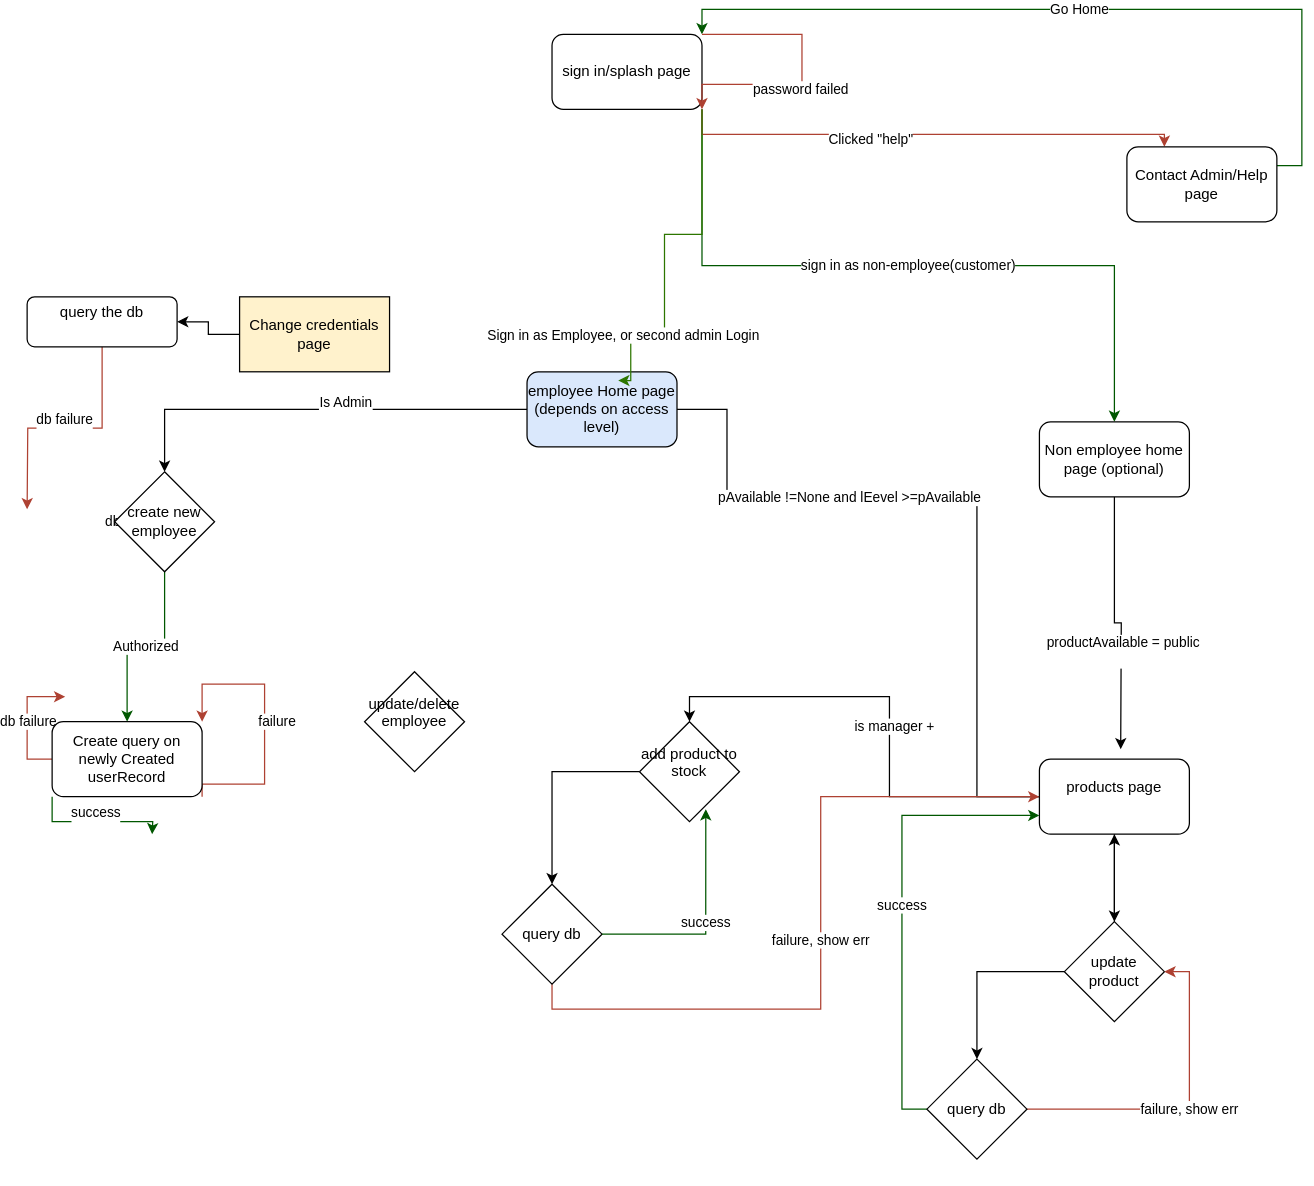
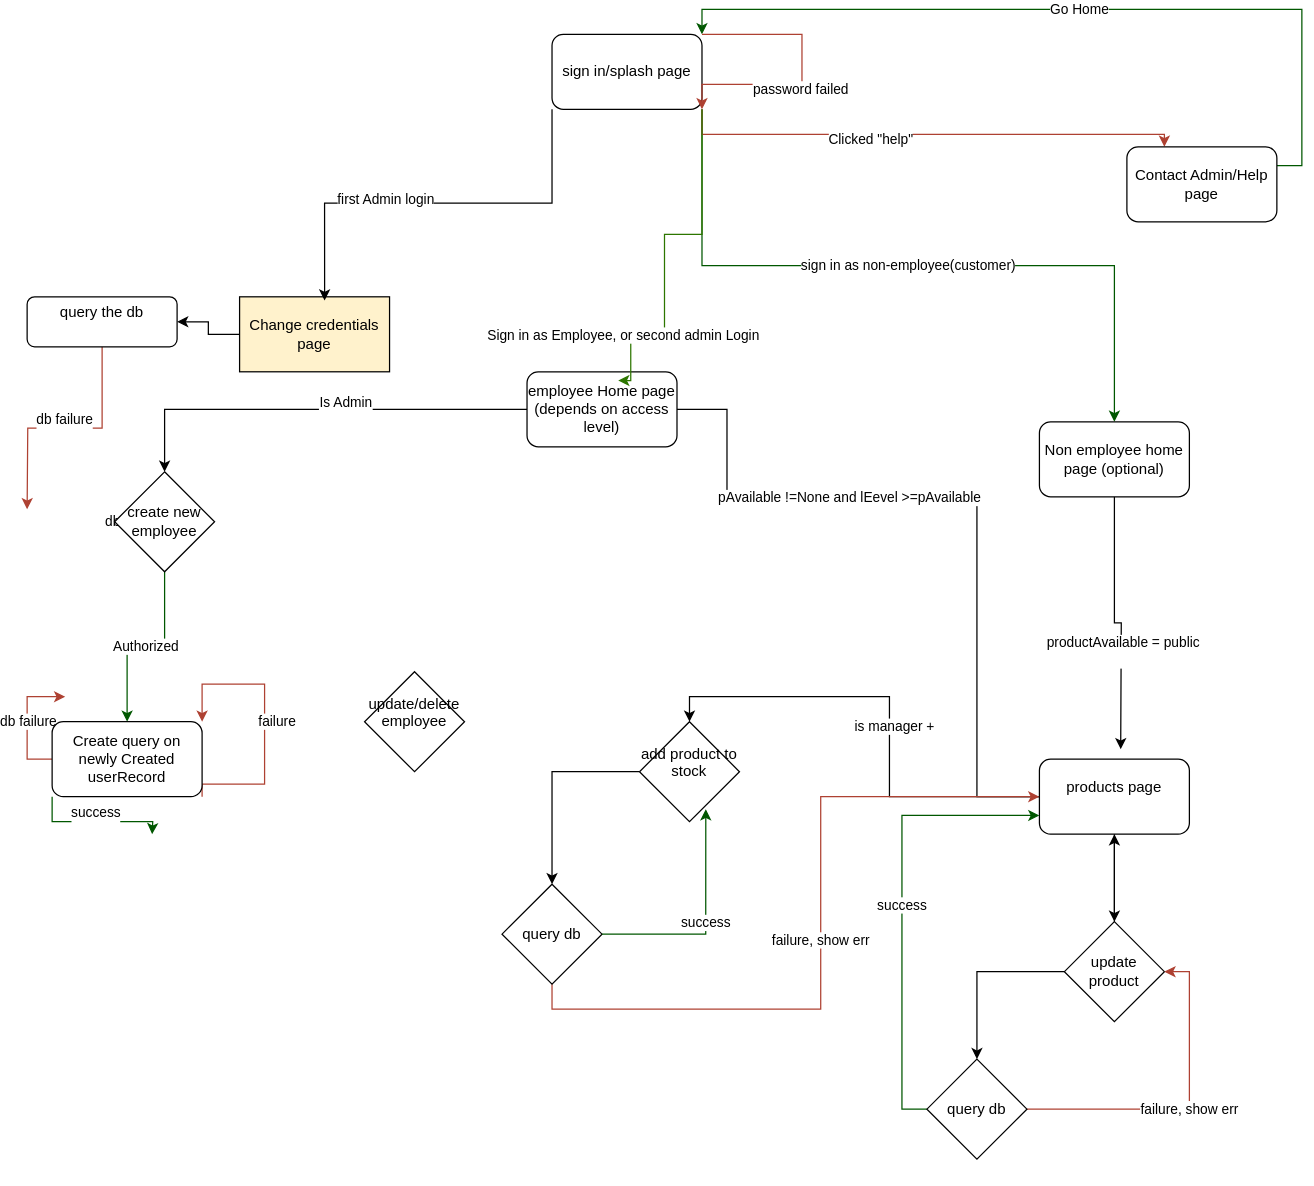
none -> (441, 203)
(602, 409) -> (602, 409)
